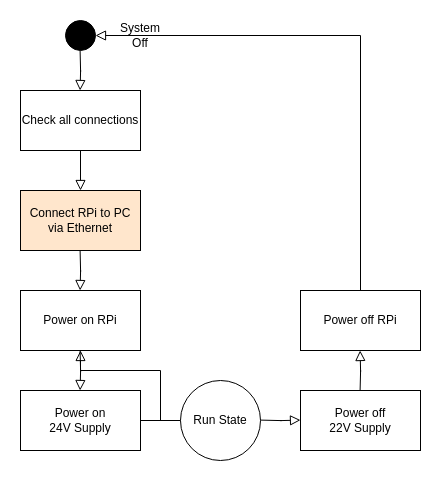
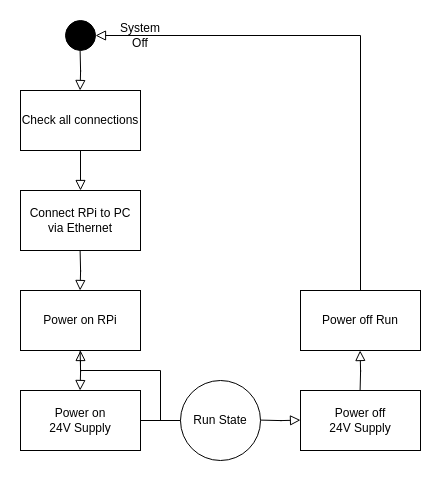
(81, 221) -> (81, 221)
(361, 321) -> (361, 321)
(361, 421) -> (361, 421)
